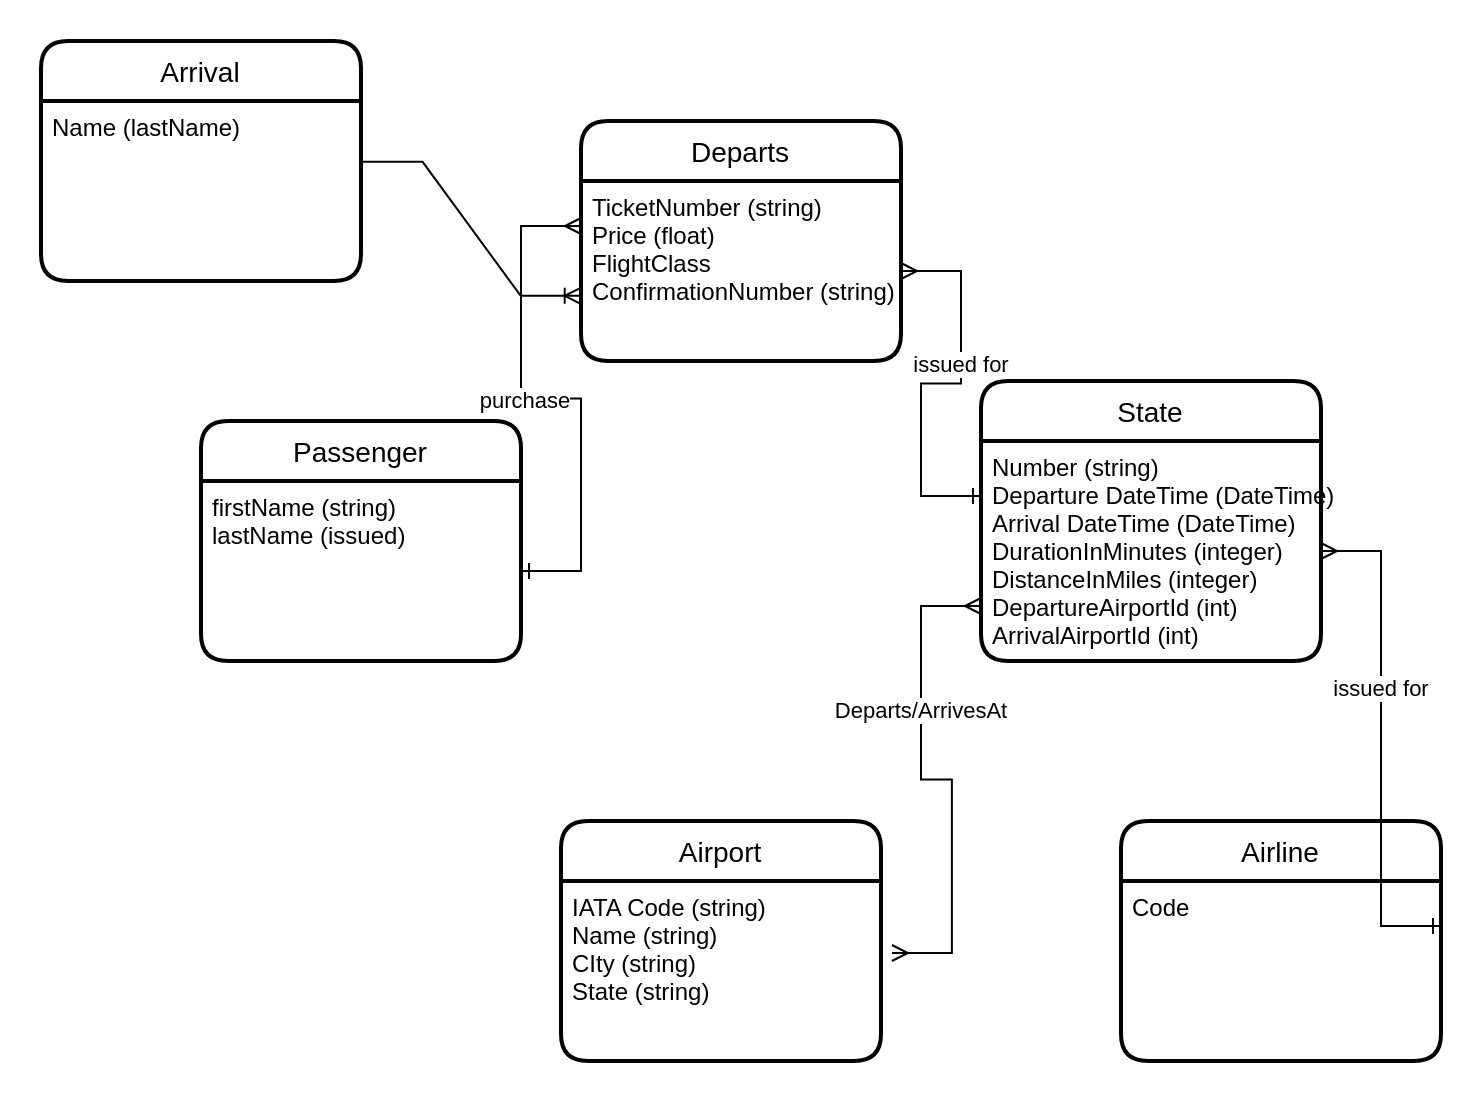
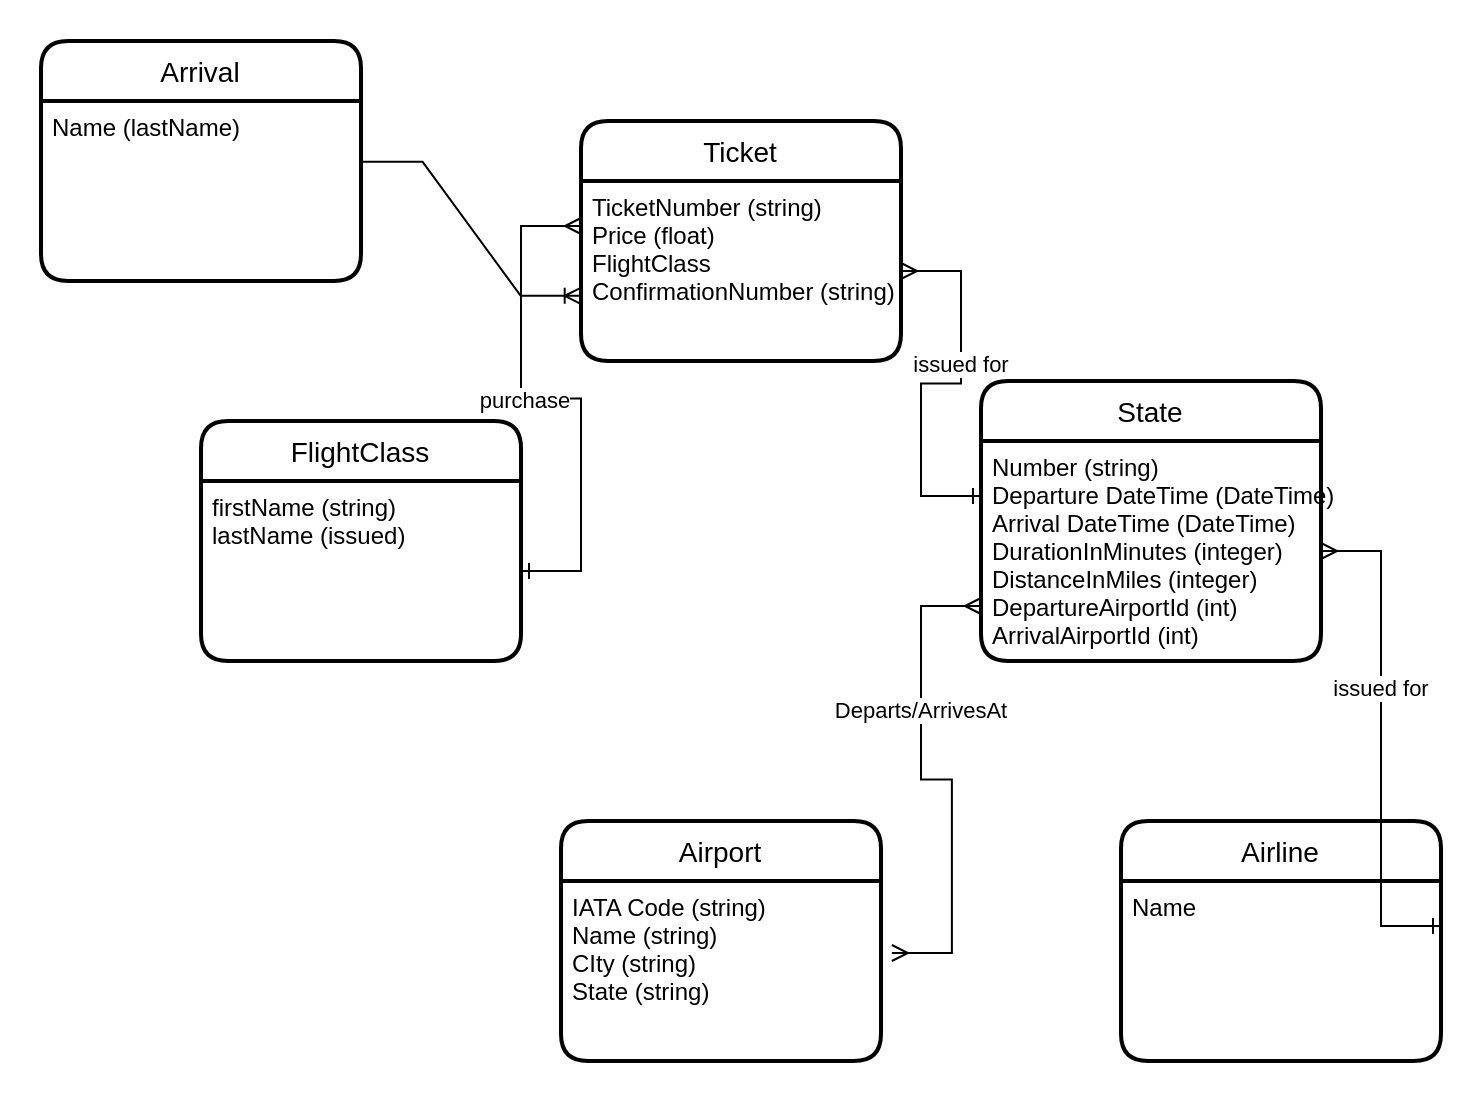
(740, 153) -> (740, 153)
(360, 453) -> (360, 453)
(1159, 908) -> (1159, 908)
